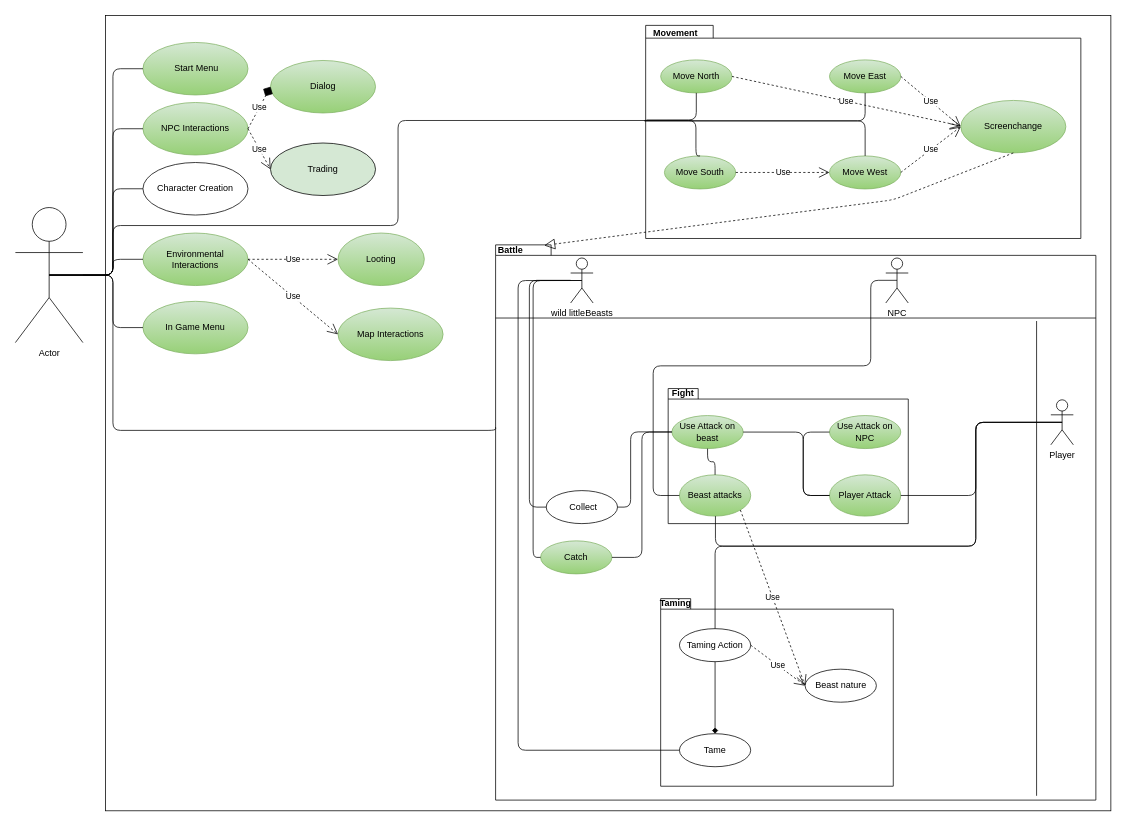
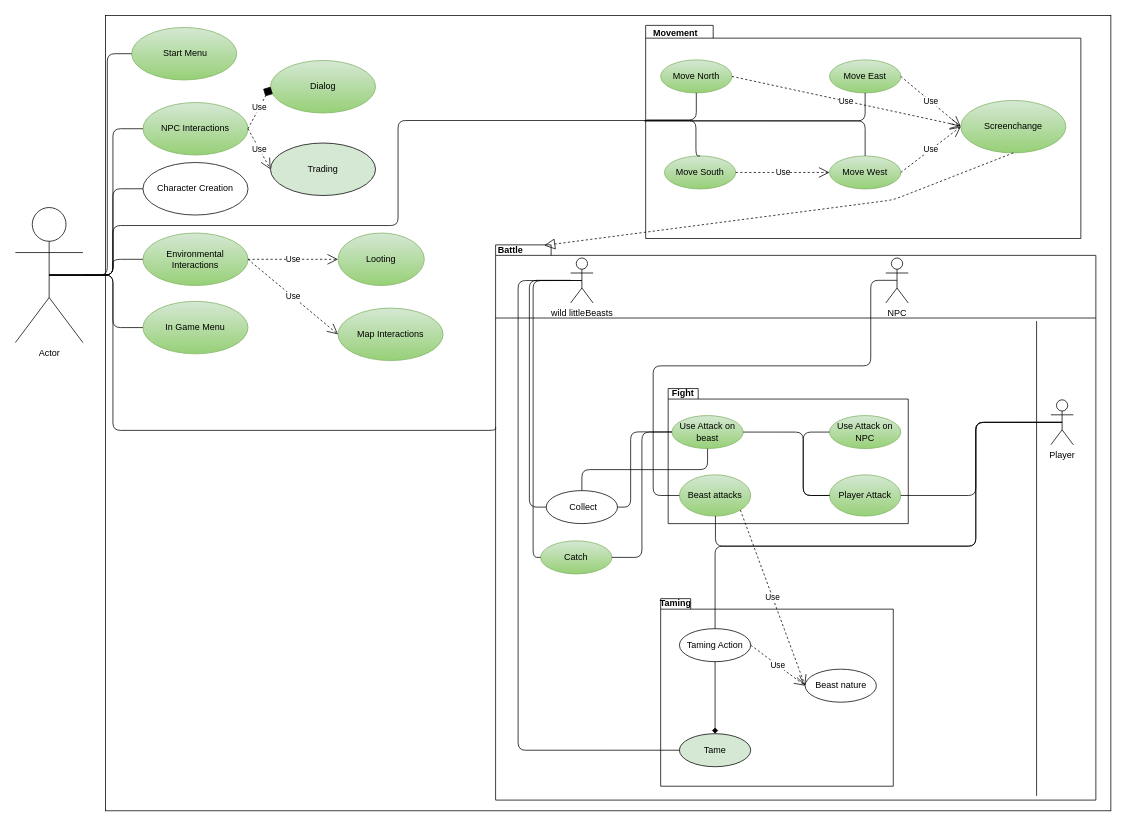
(195, 69) -> (184, 54)
(714, 462) -> (639, 469)
(715, 750) -> (715, 750)
